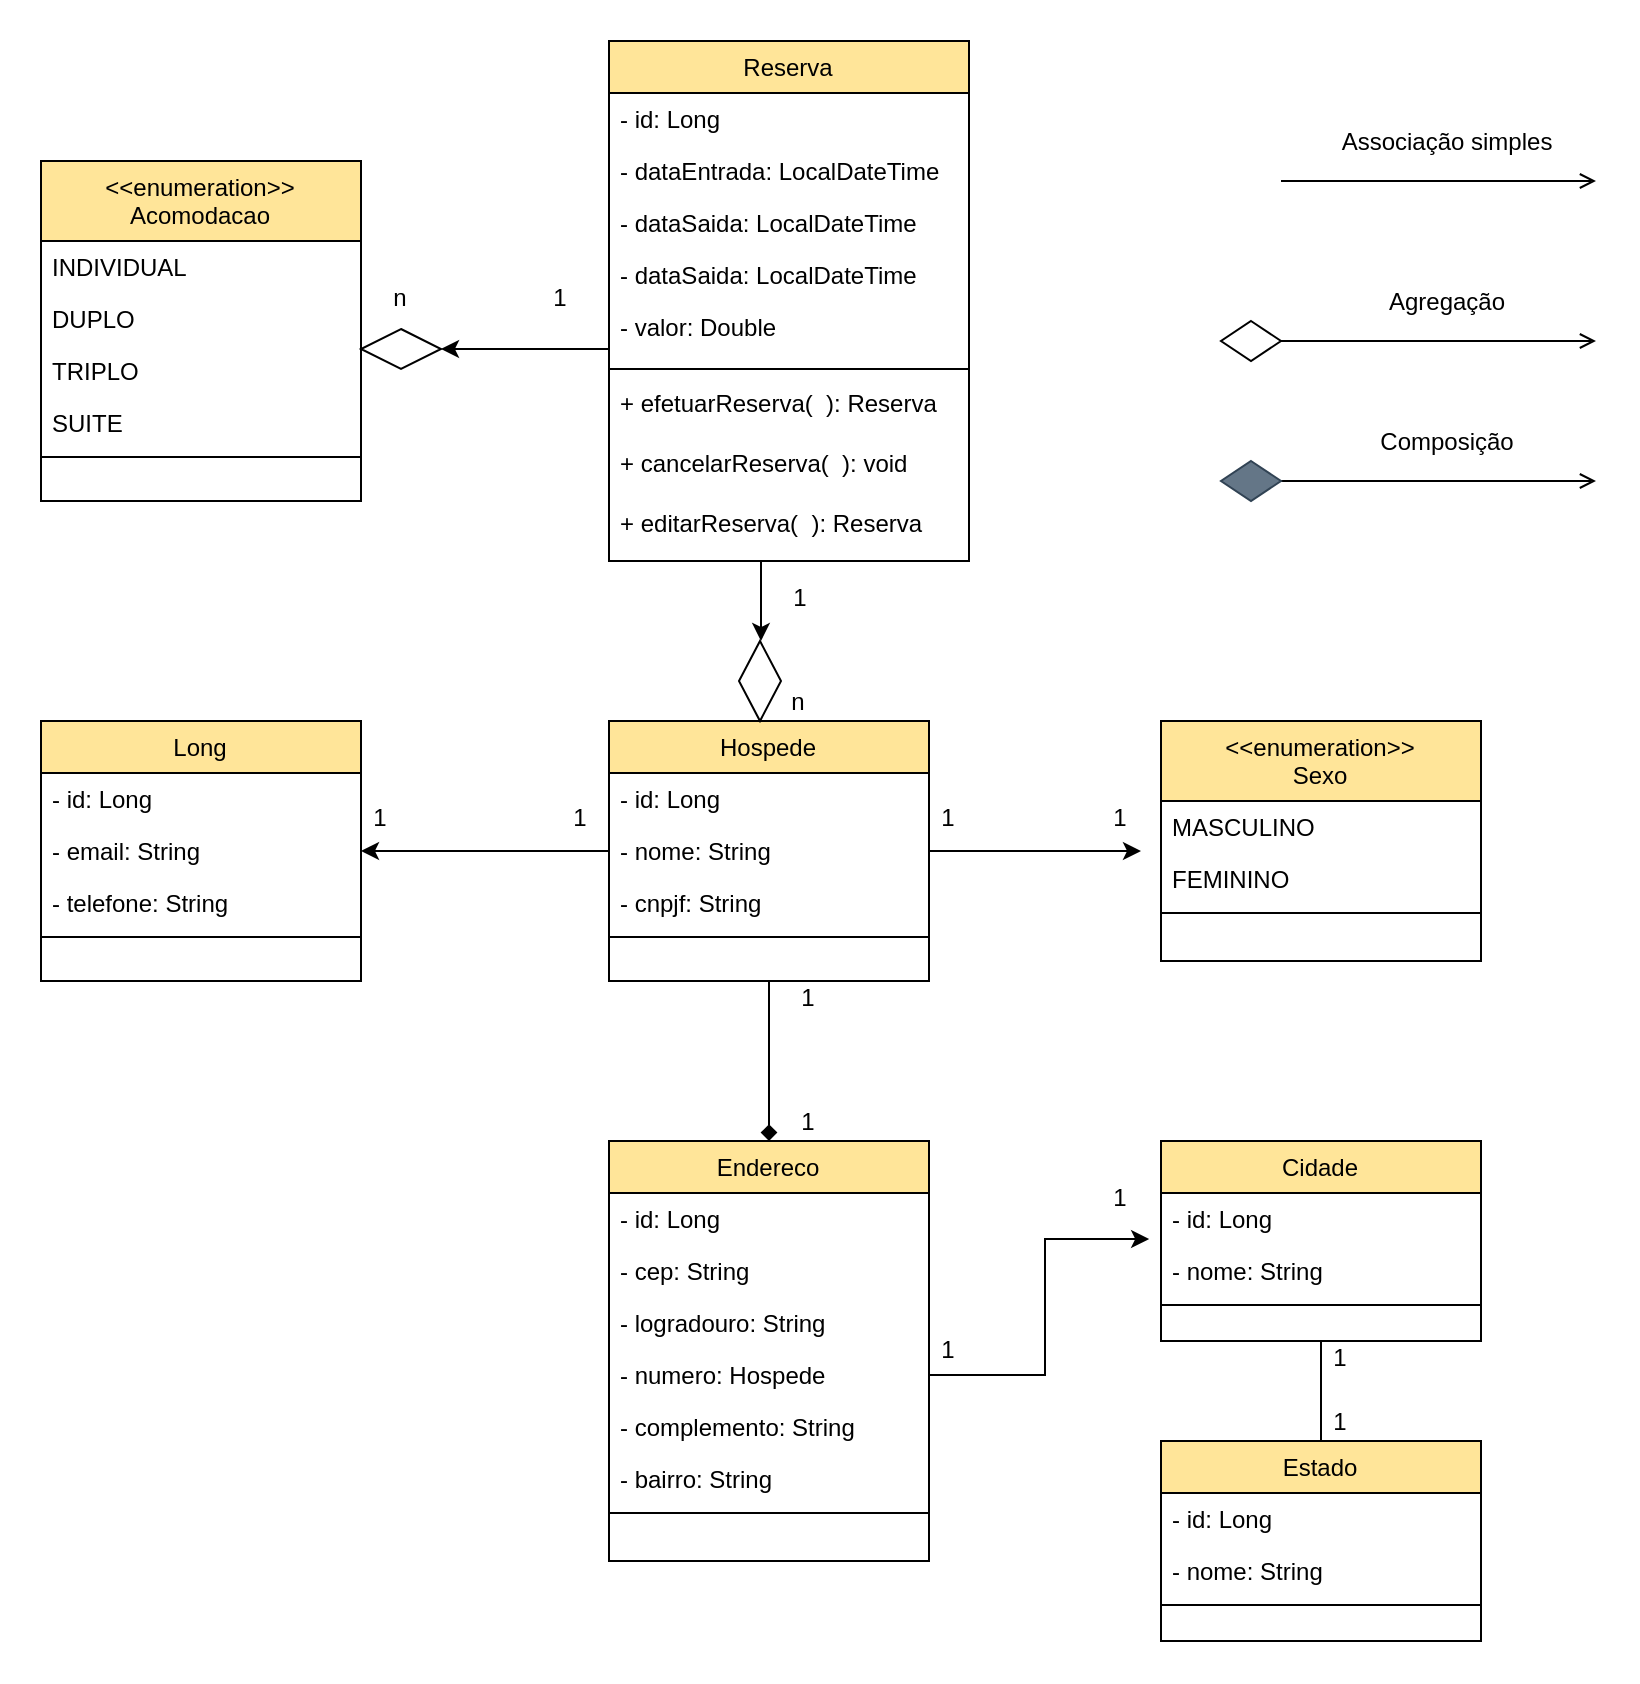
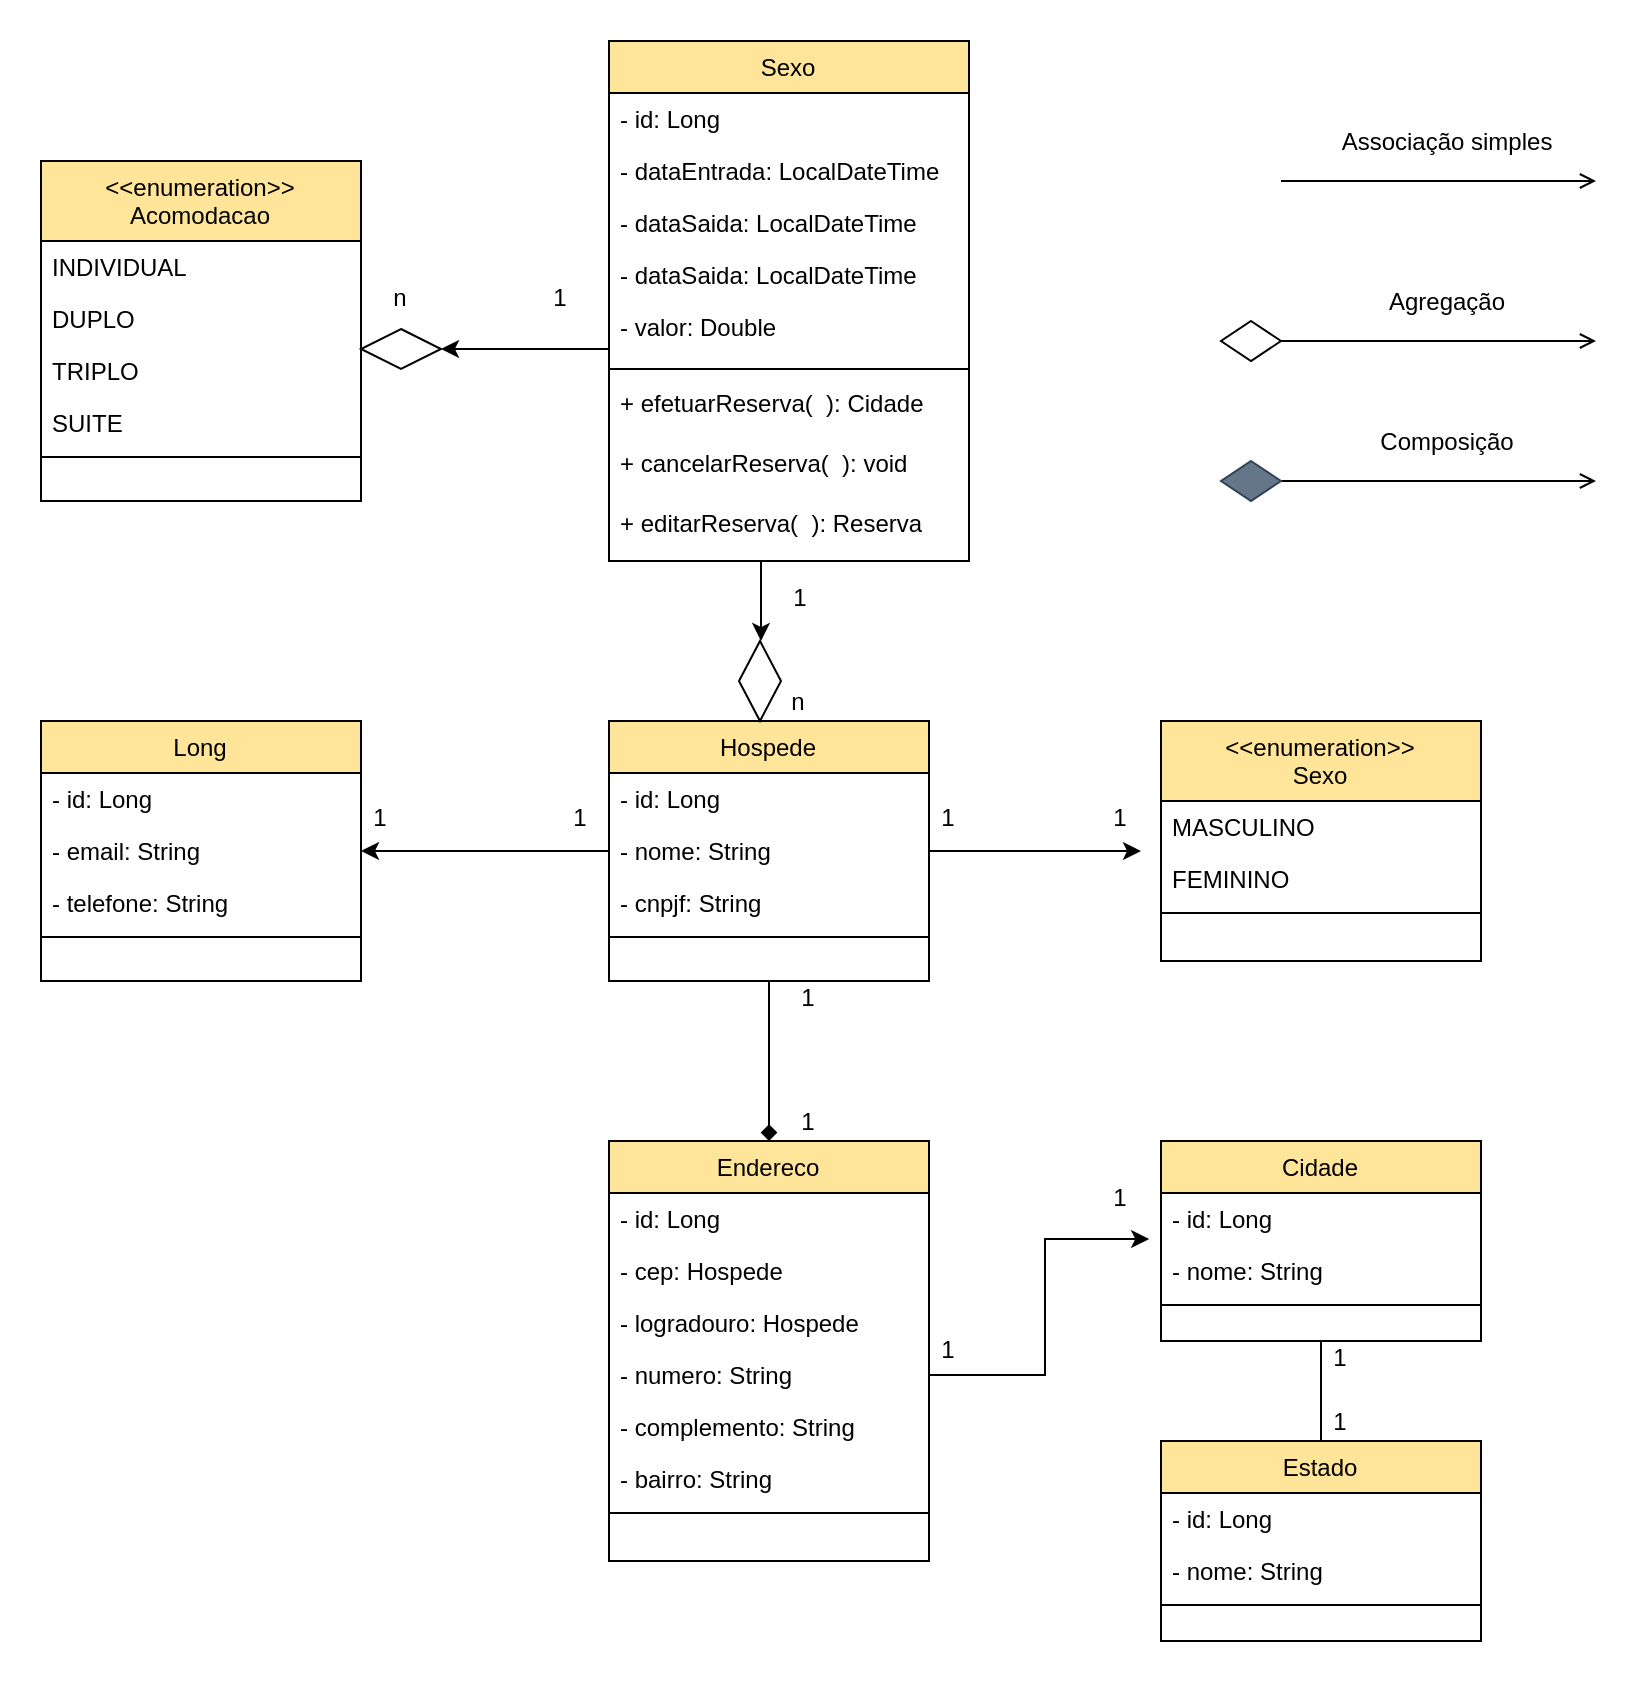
(788, 68) -> (788, 68)
(802, 404) -> (793, 404)
(695, 1272) -> (705, 1272)
(739, 1324) -> (749, 1324)
(725, 1376) -> (715, 1376)
